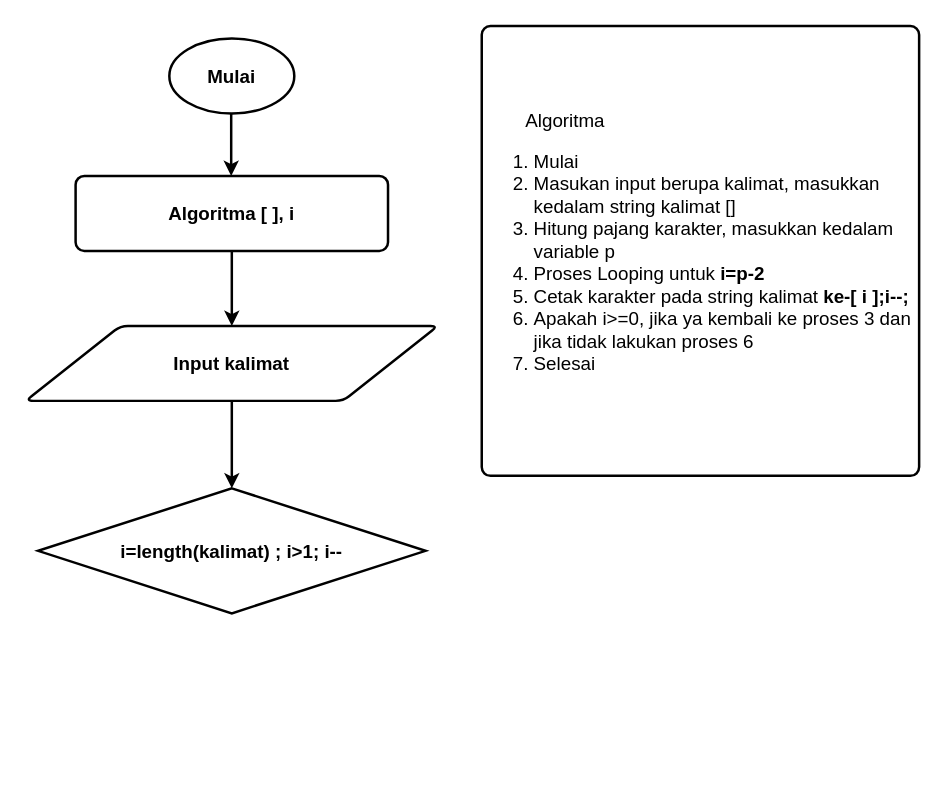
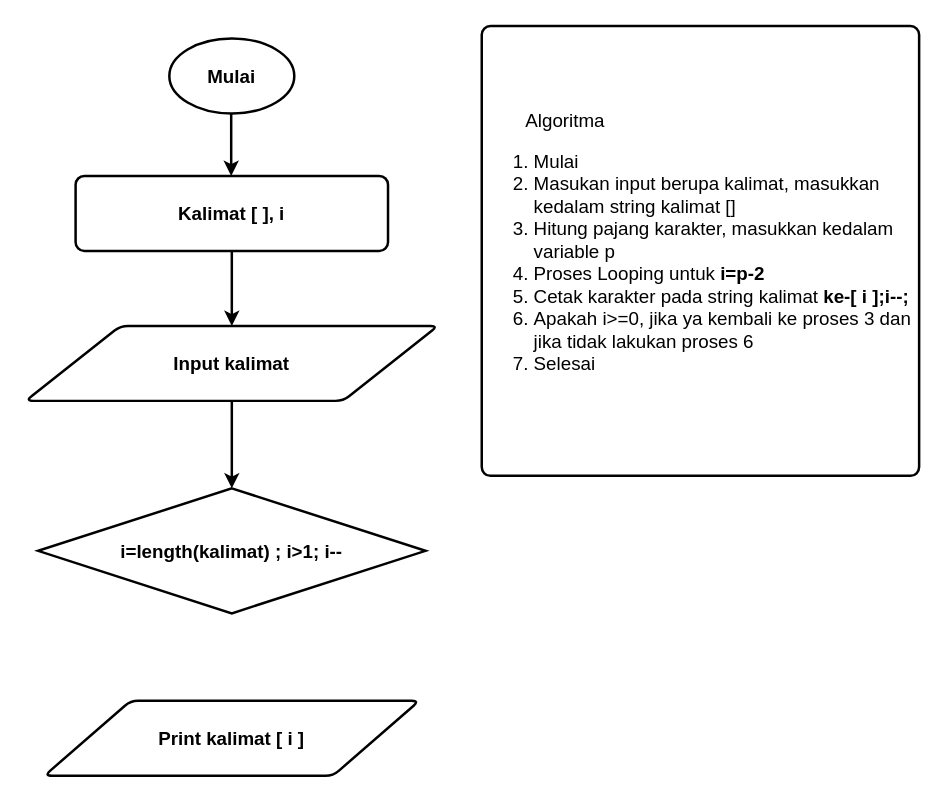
(232, 213) -> (232, 213)
none -> (232, 738)
